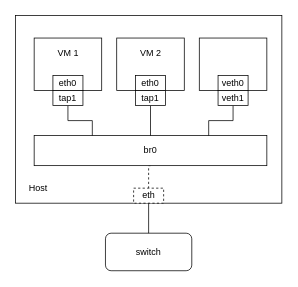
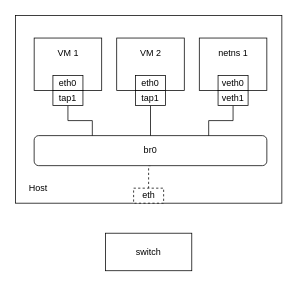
none -> (233, 53)
(150, 150) -> (150, 150)
(149, 218) -> none
(149, 252) -> (149, 252)
